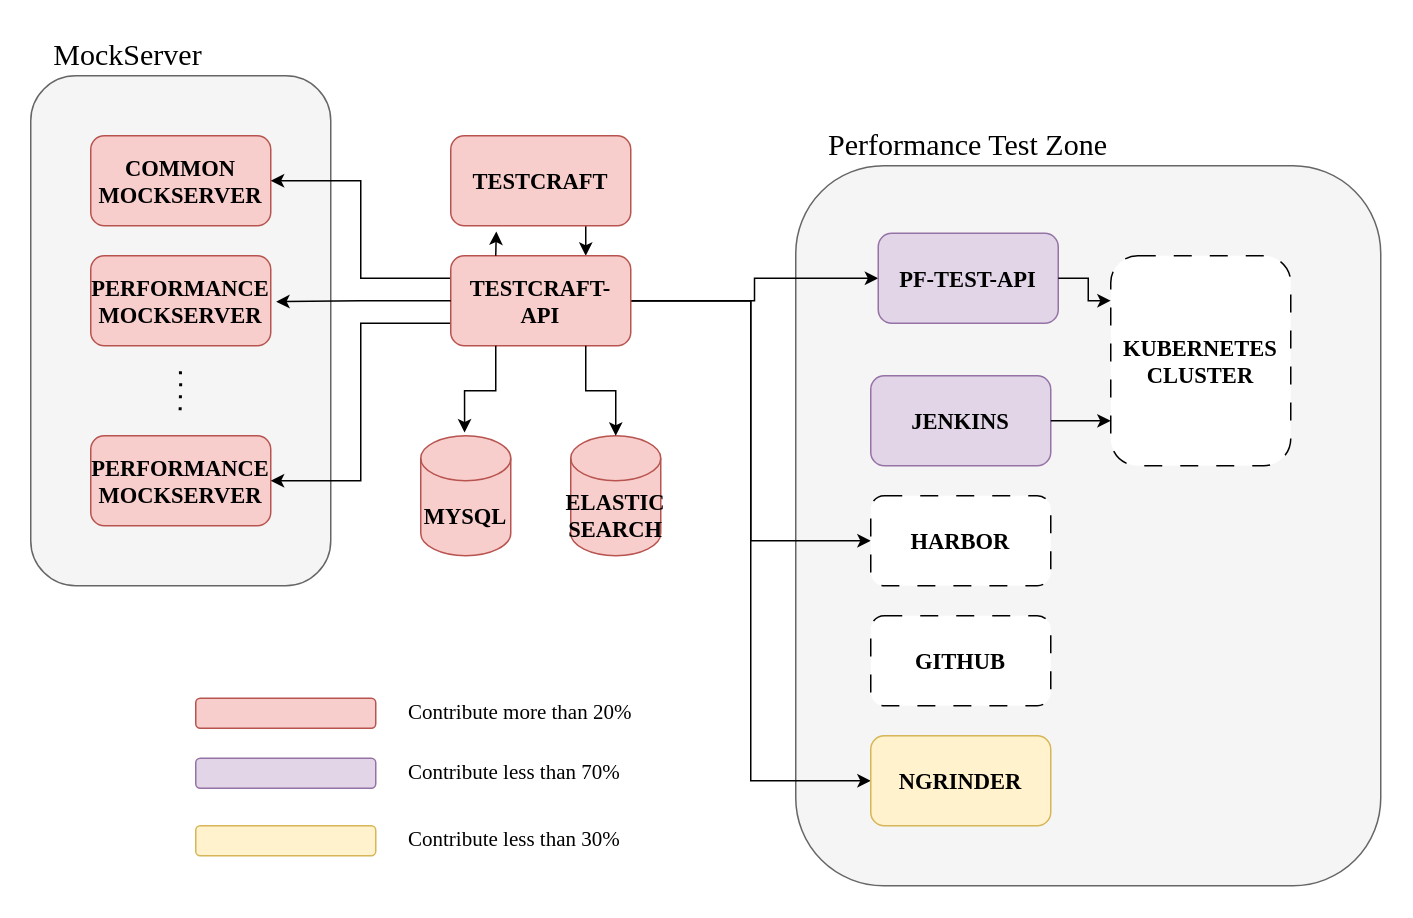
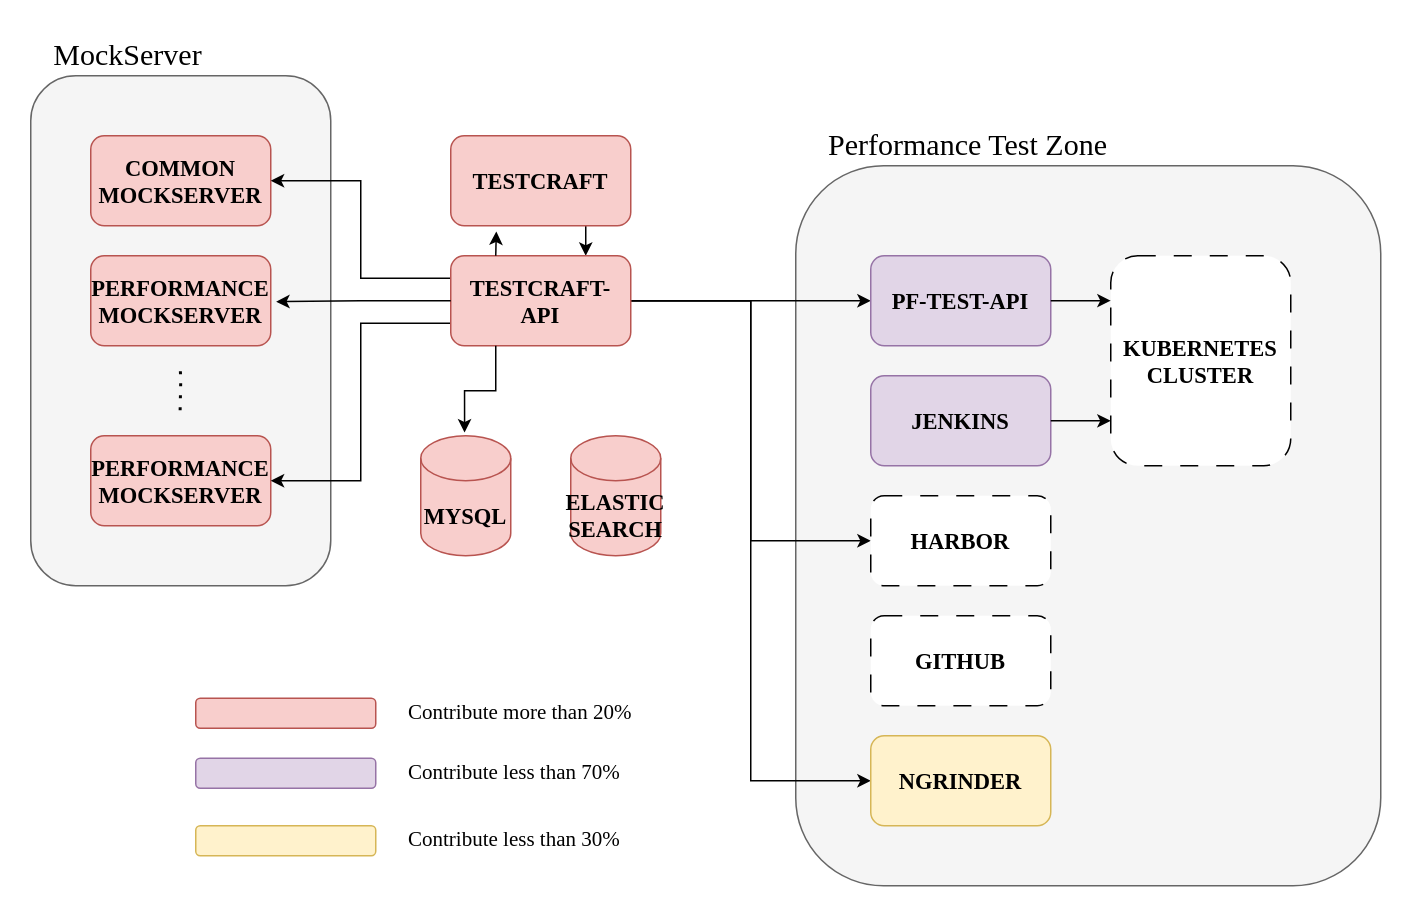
(968, 278) -> (961, 301)
(596, 391) -> none
